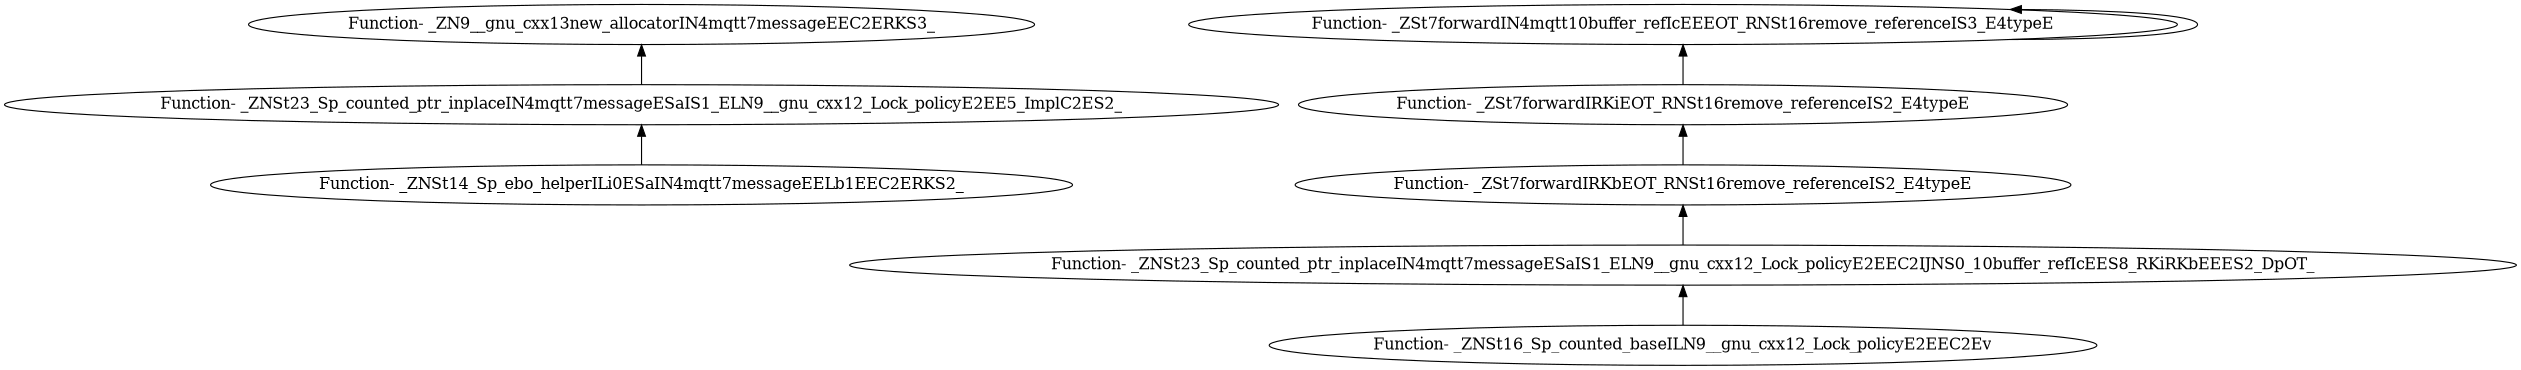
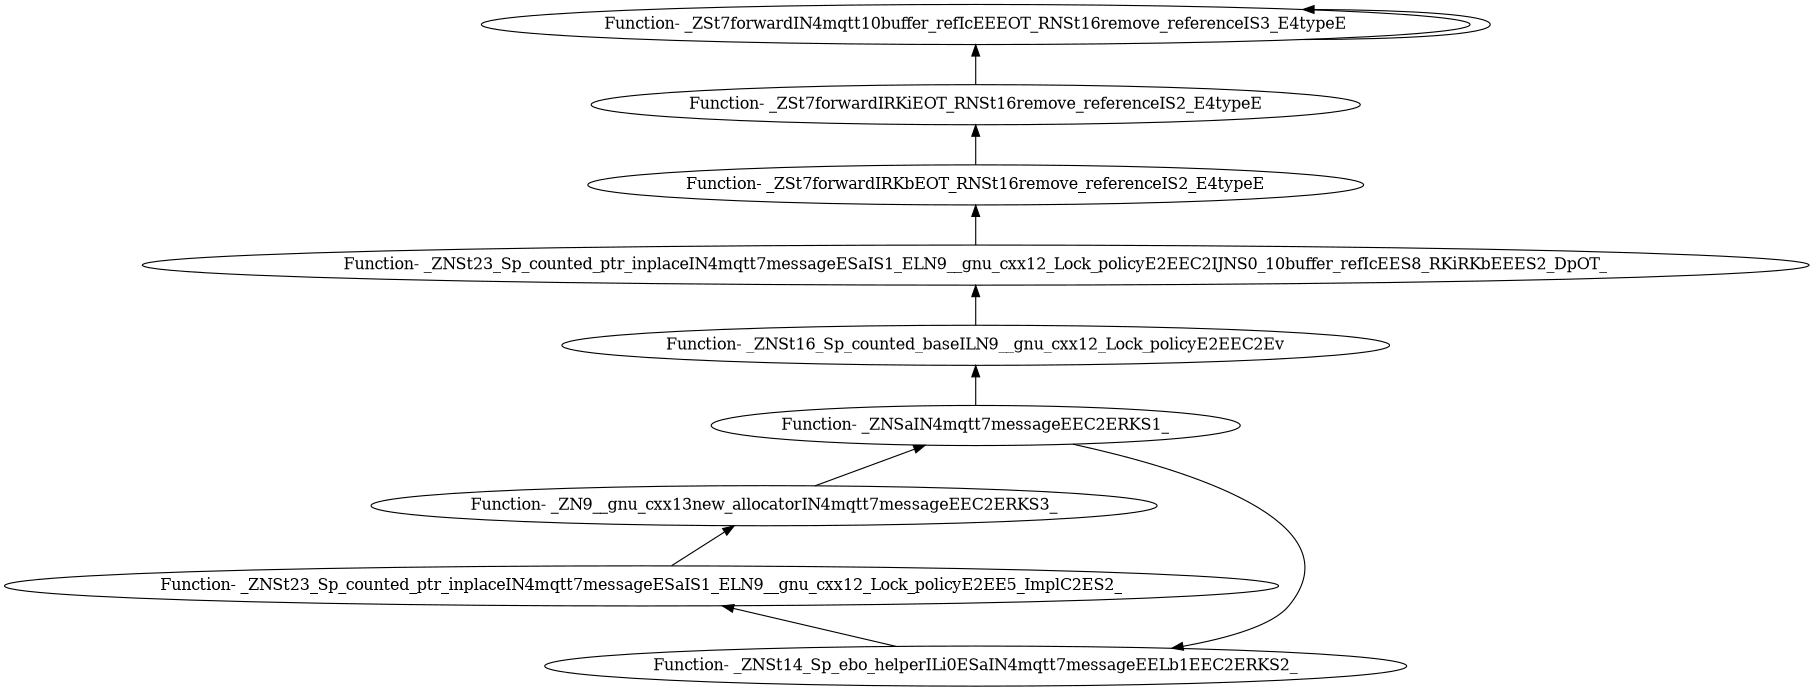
none -> (976, 426)
